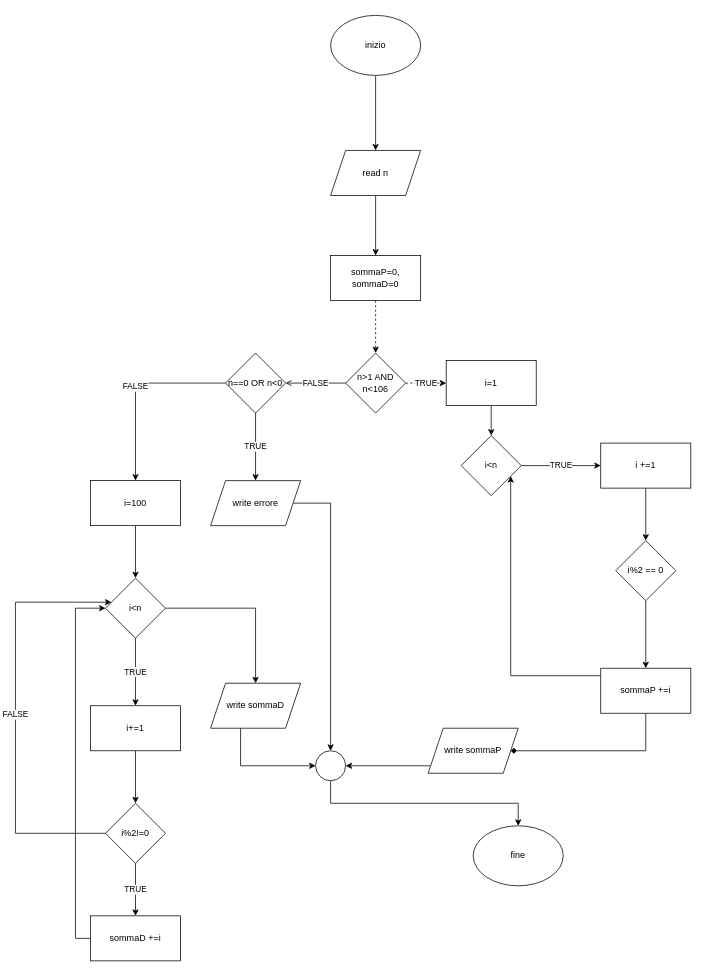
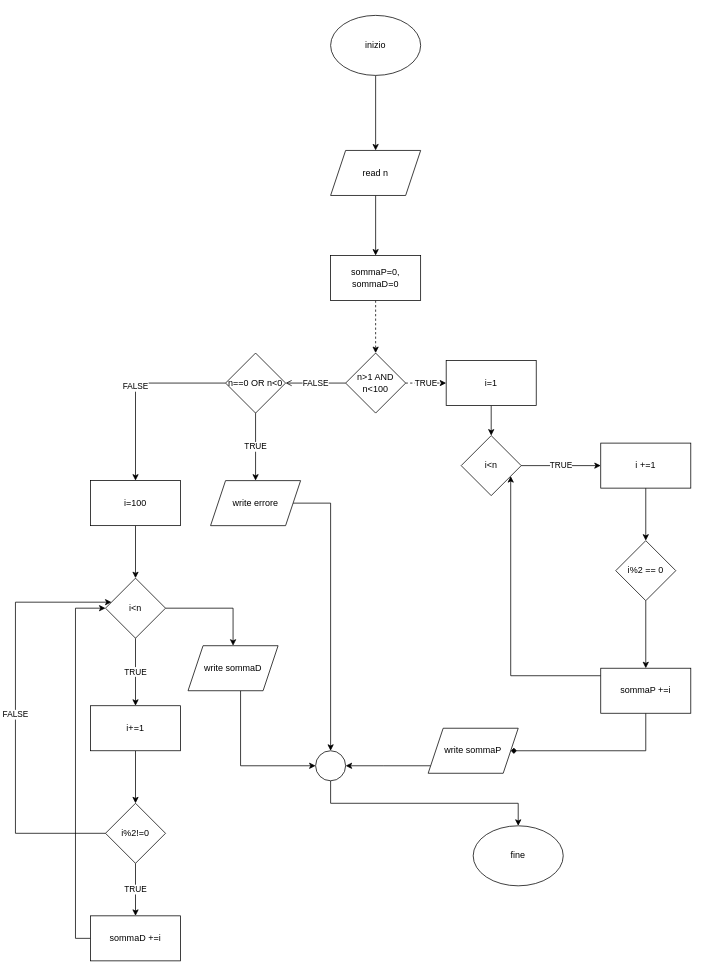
(375, 383) -> (375, 383)
(255, 705) -> (233, 668)
